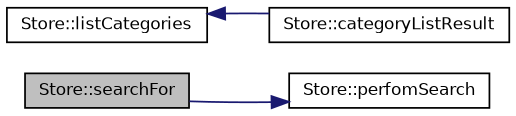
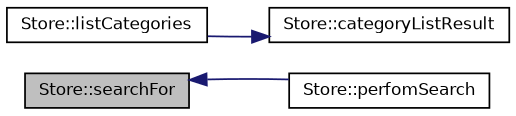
(247, 13) -> (230, 37)
(230, 102) -> (248, 79)
